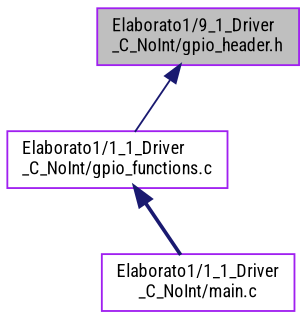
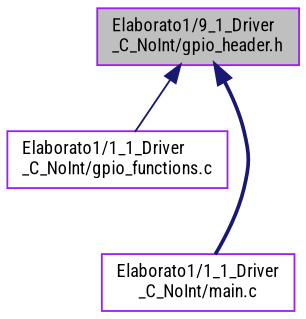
(163, 229) -> (248, 169)
